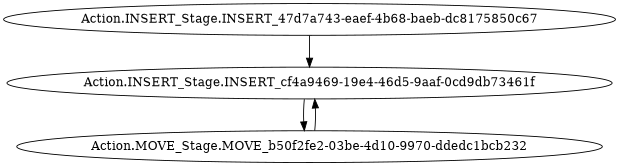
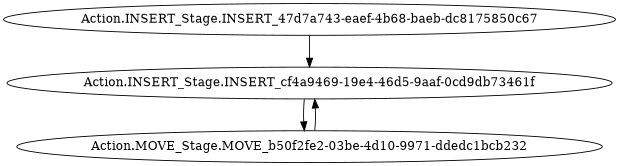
(310, 147) -> (310, 147)
